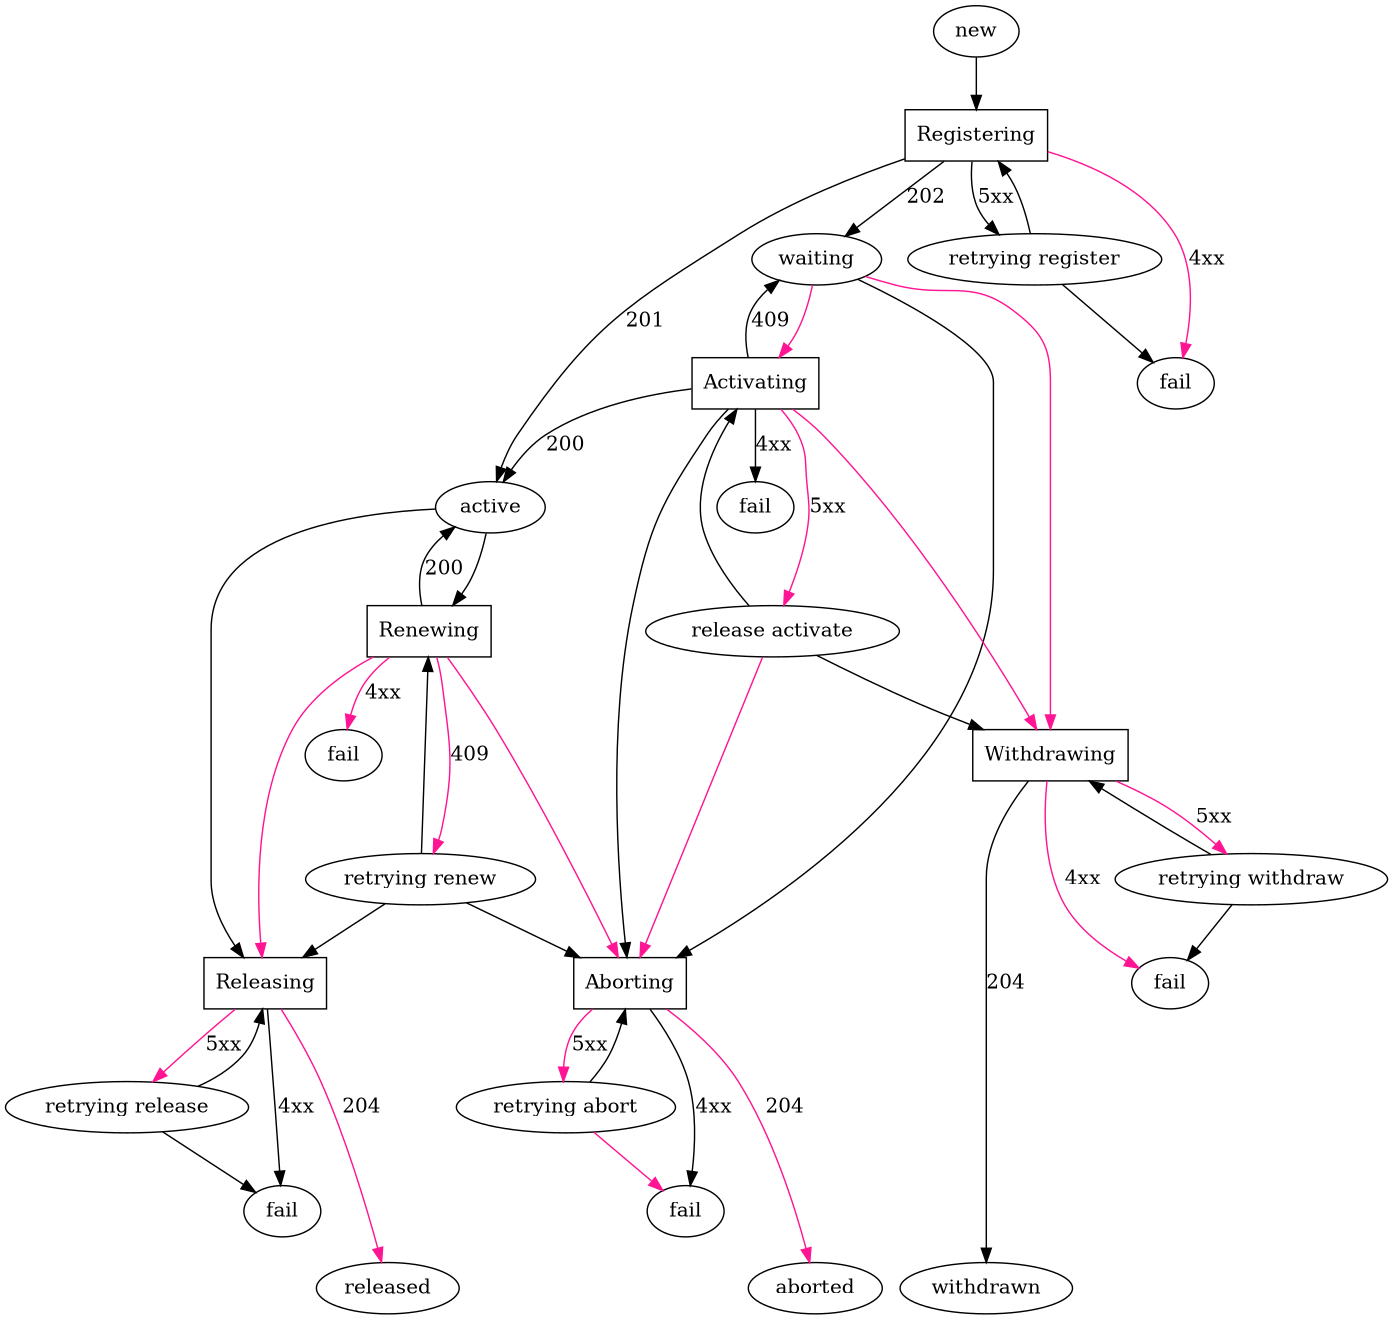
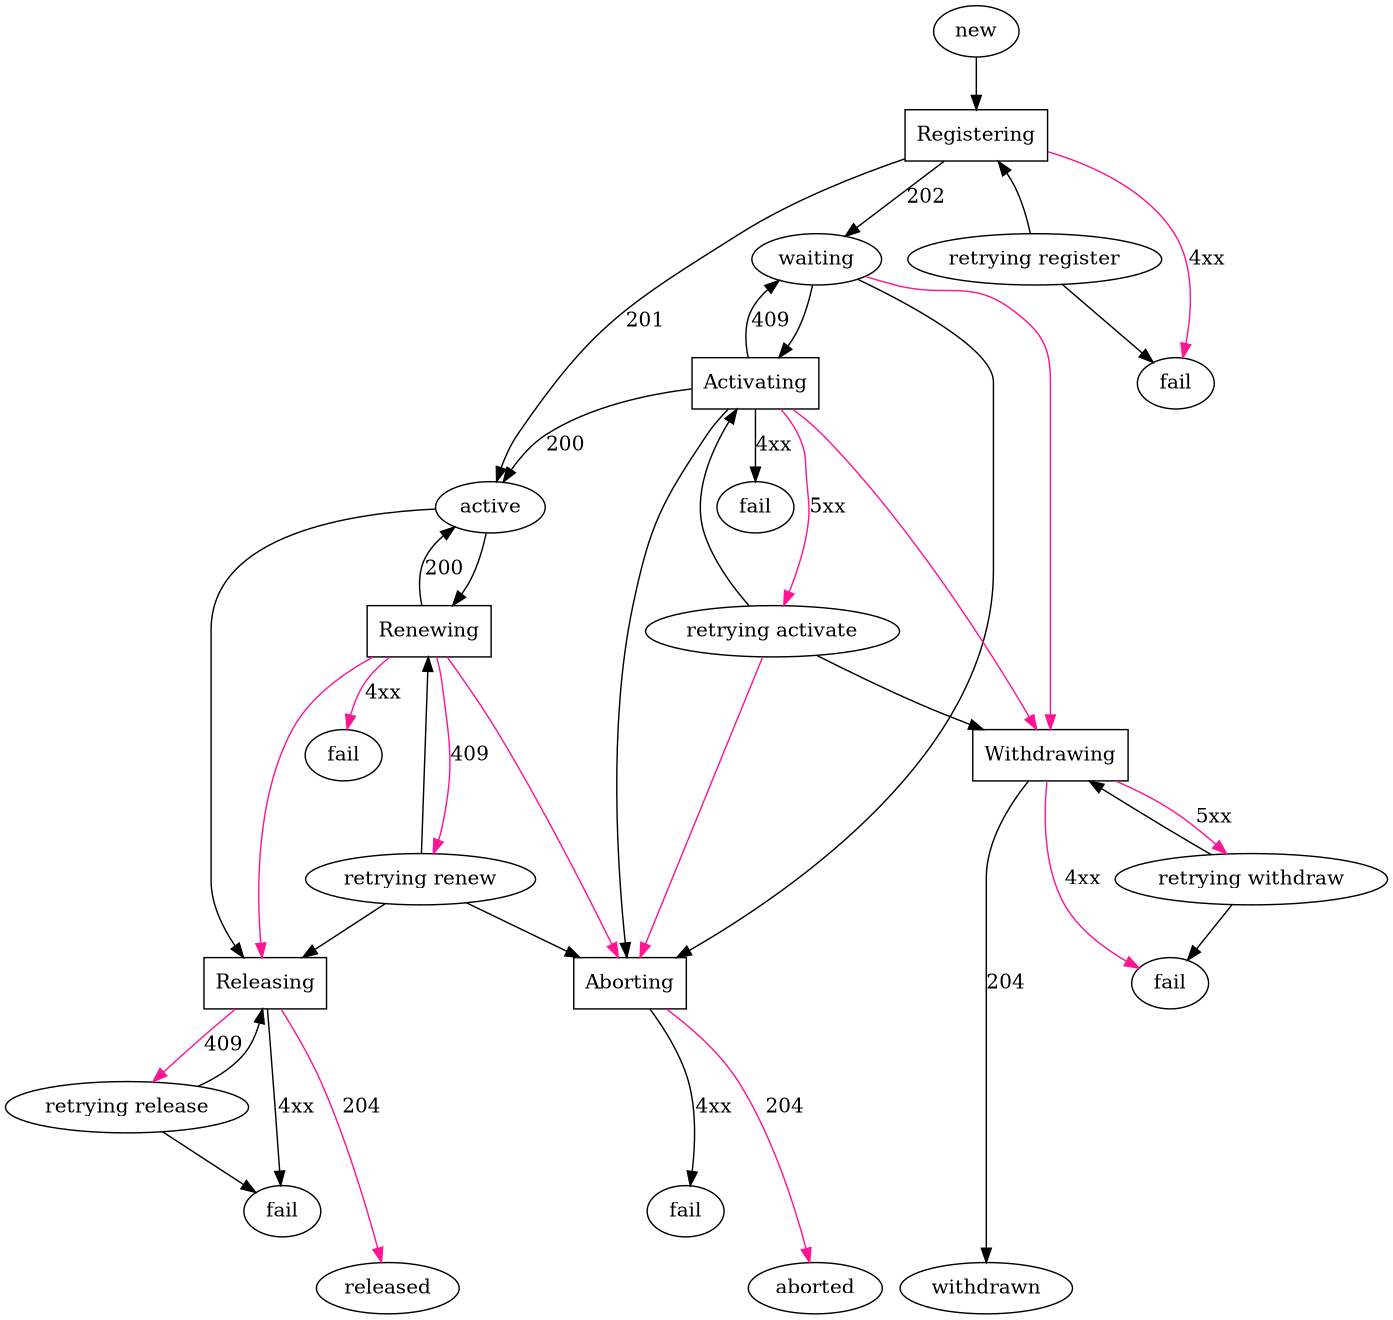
(974, 195) -> none
(803, 317) -> (803, 317)
(773, 631) -> (773, 631)
(224, 1045) -> (224, 1045)
(566, 1107) -> none
